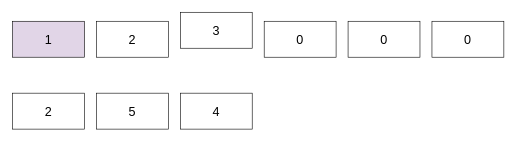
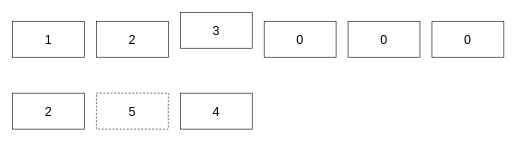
(48, 39) -> (48, 39)
(132, 111) -> (132, 111)
